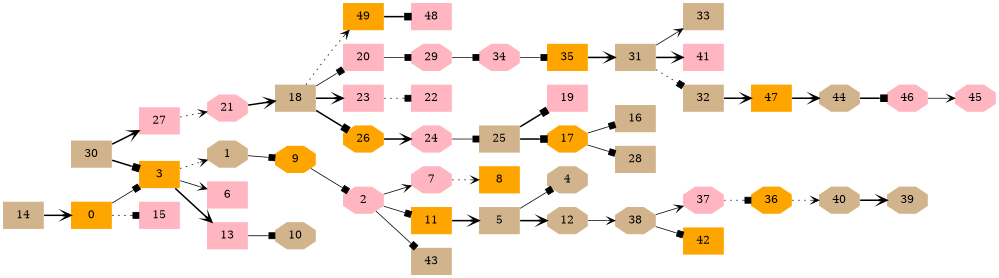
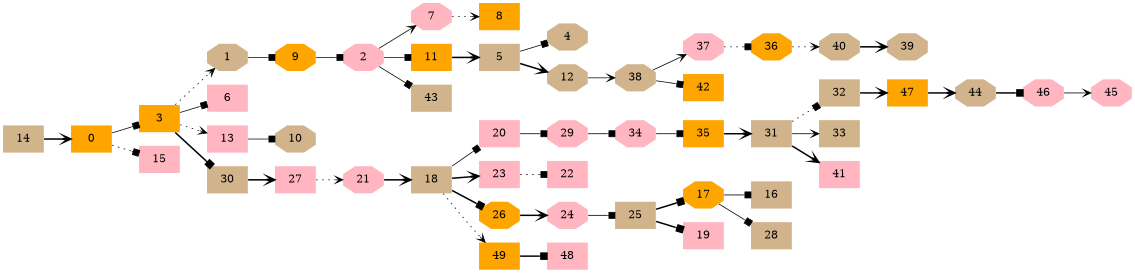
(122, 163) -> (191, 147)
(190, 184) -> (190, 110)
(191, 203) -> (190, 128)
